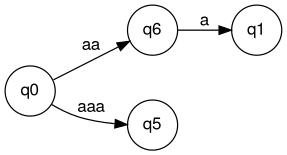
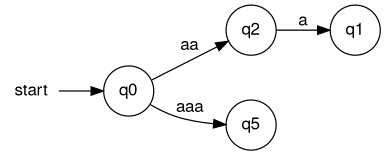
(153, 30) -> (251, 30)
none -> (32, 91)
